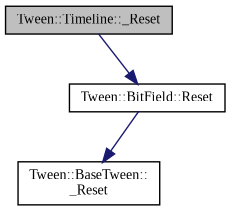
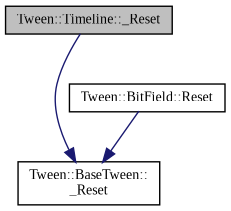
(114, 54) -> (56, 90)
